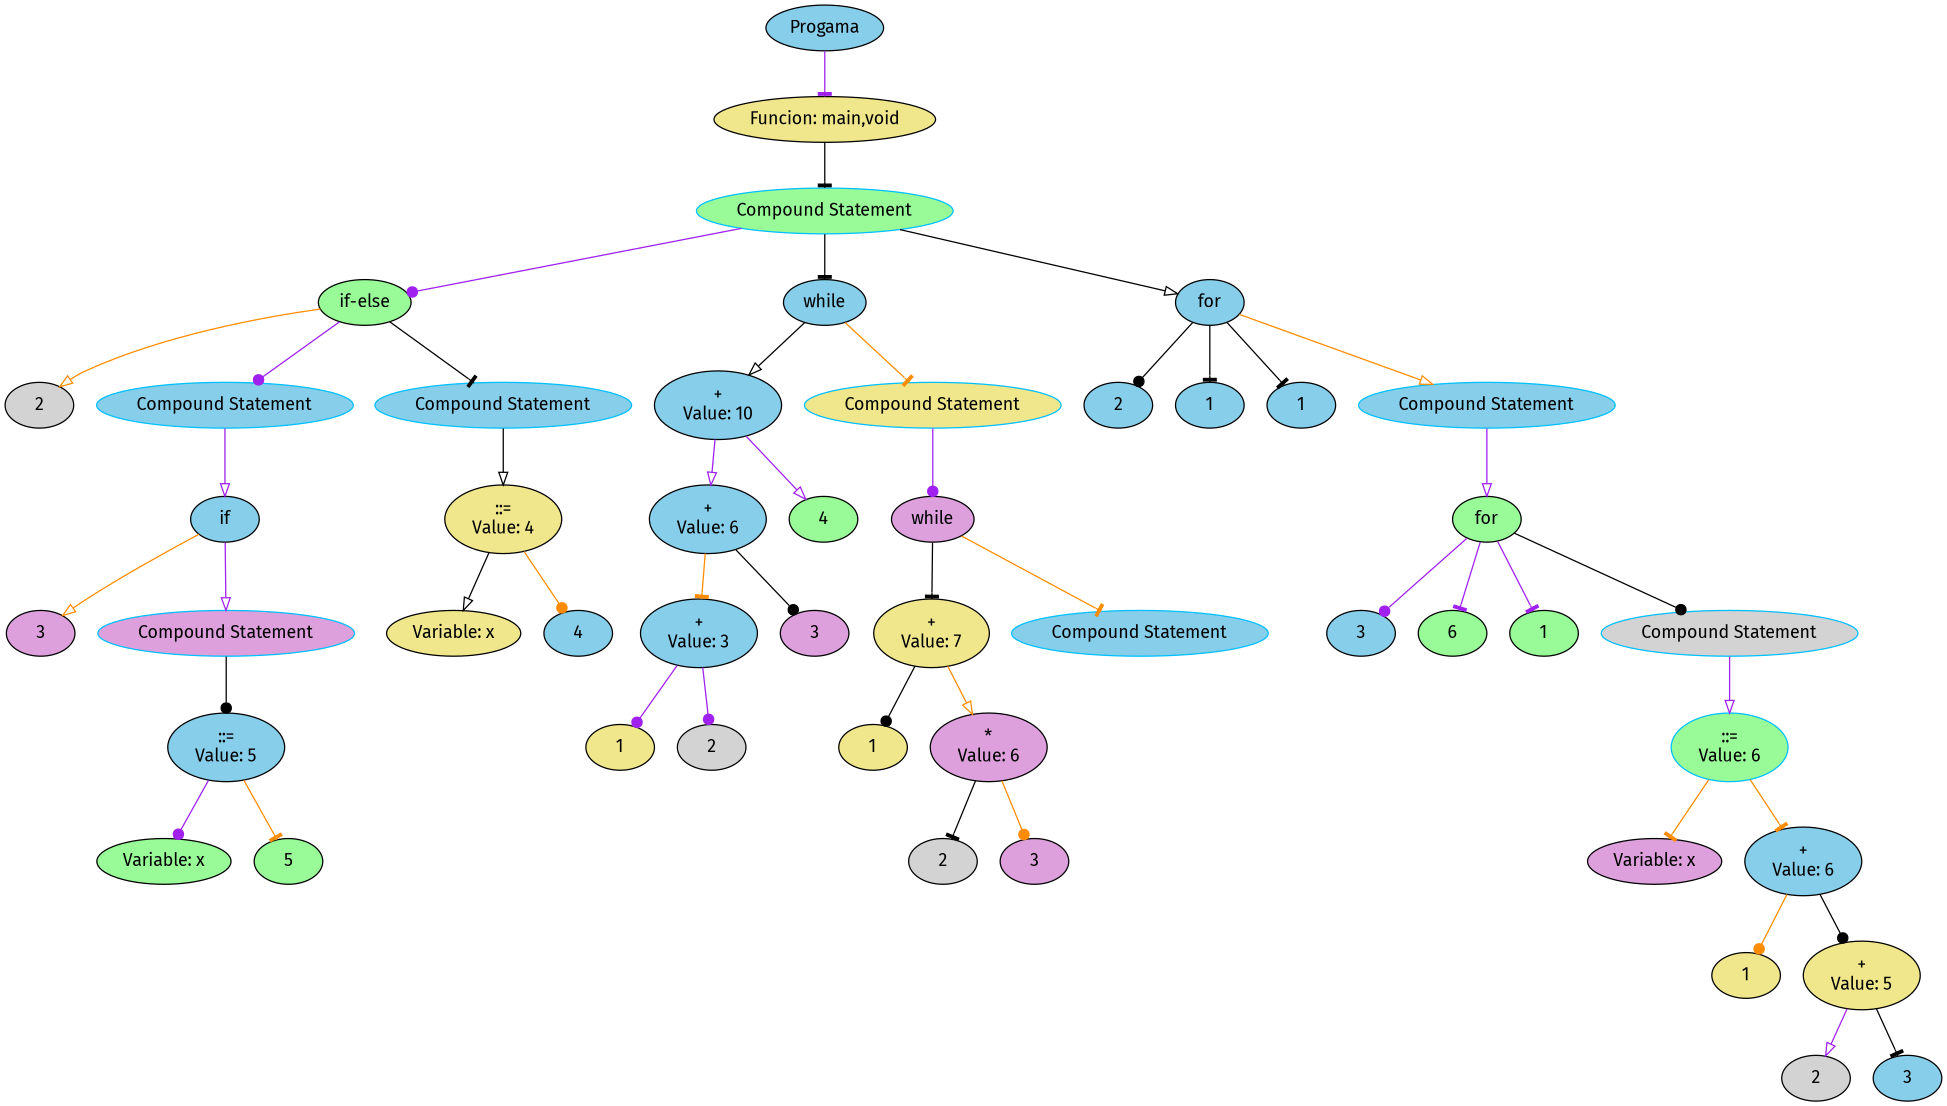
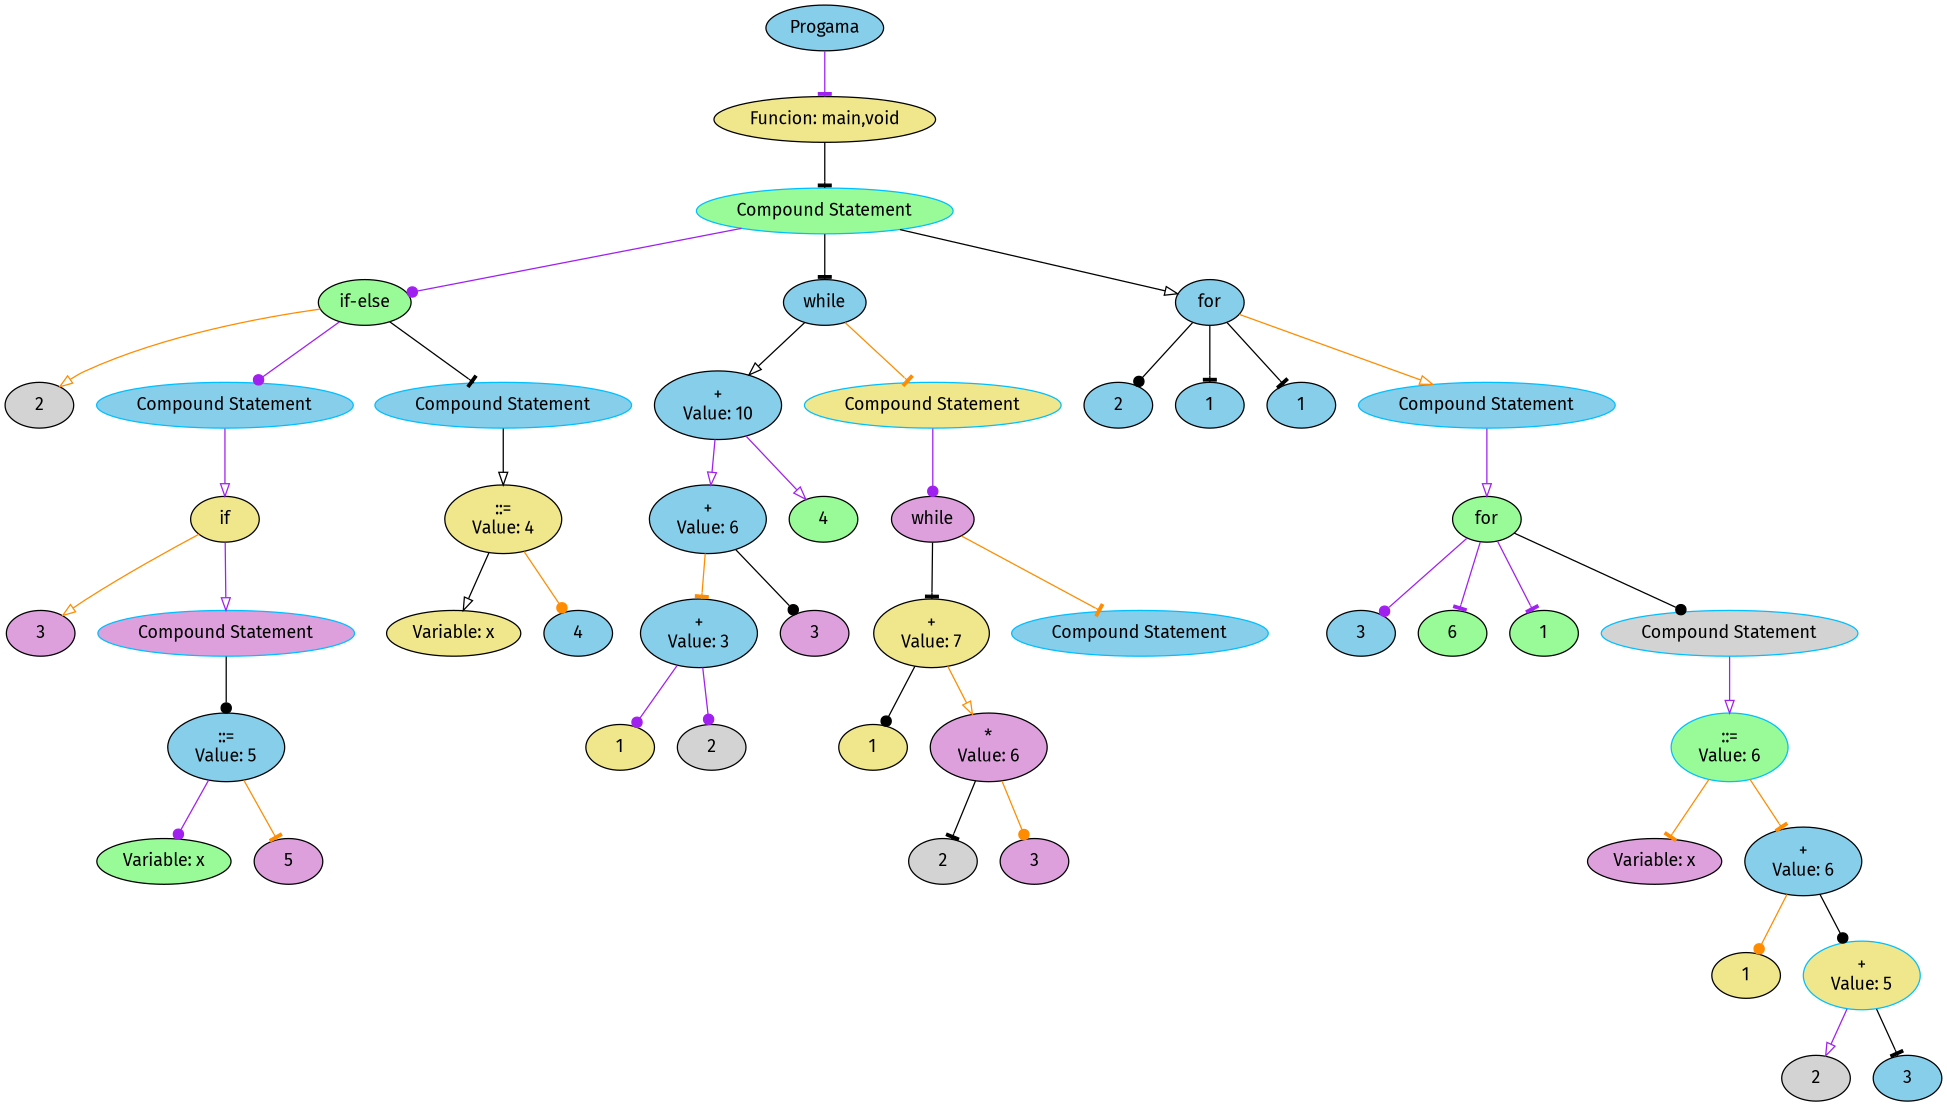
(225, 519) -> (225, 519)
(288, 861) -> (288, 861)
(1862, 975) -> (1862, 975)
